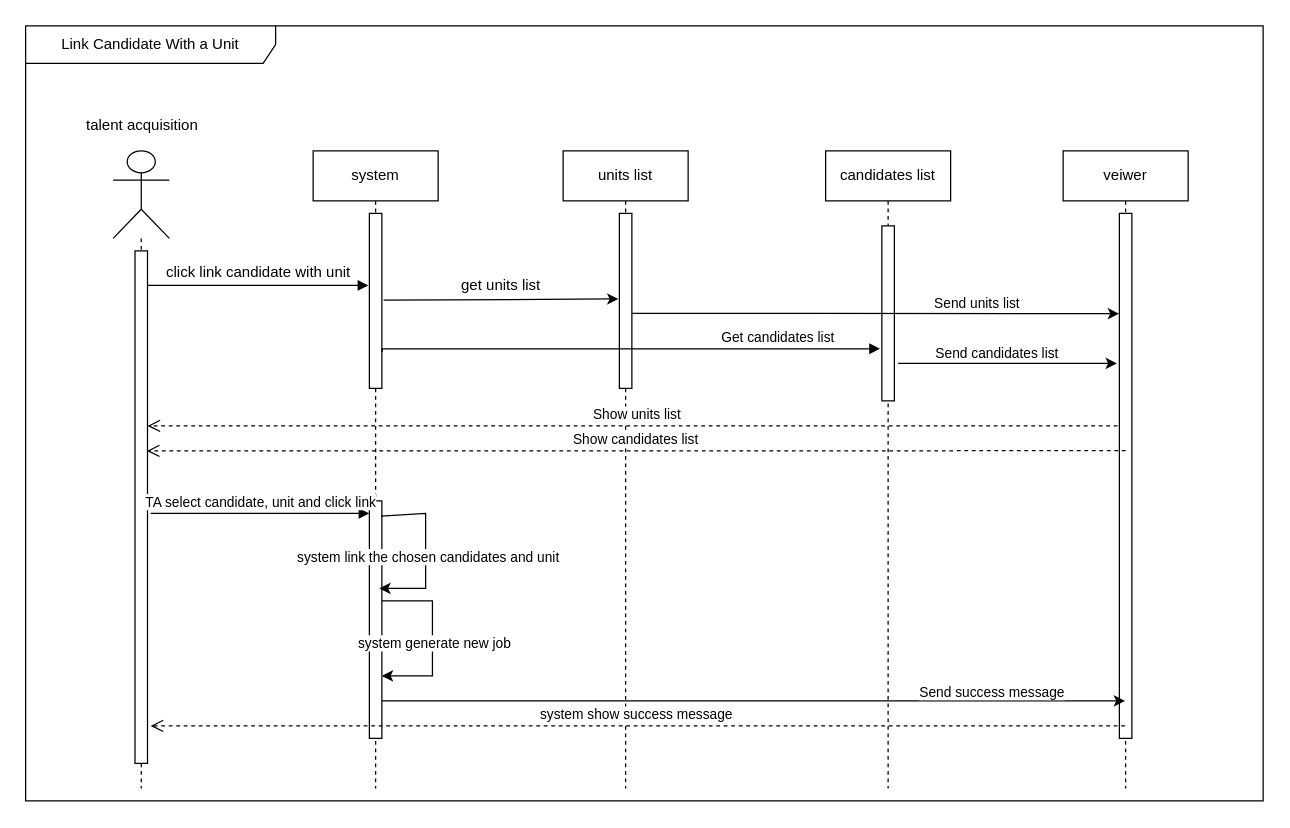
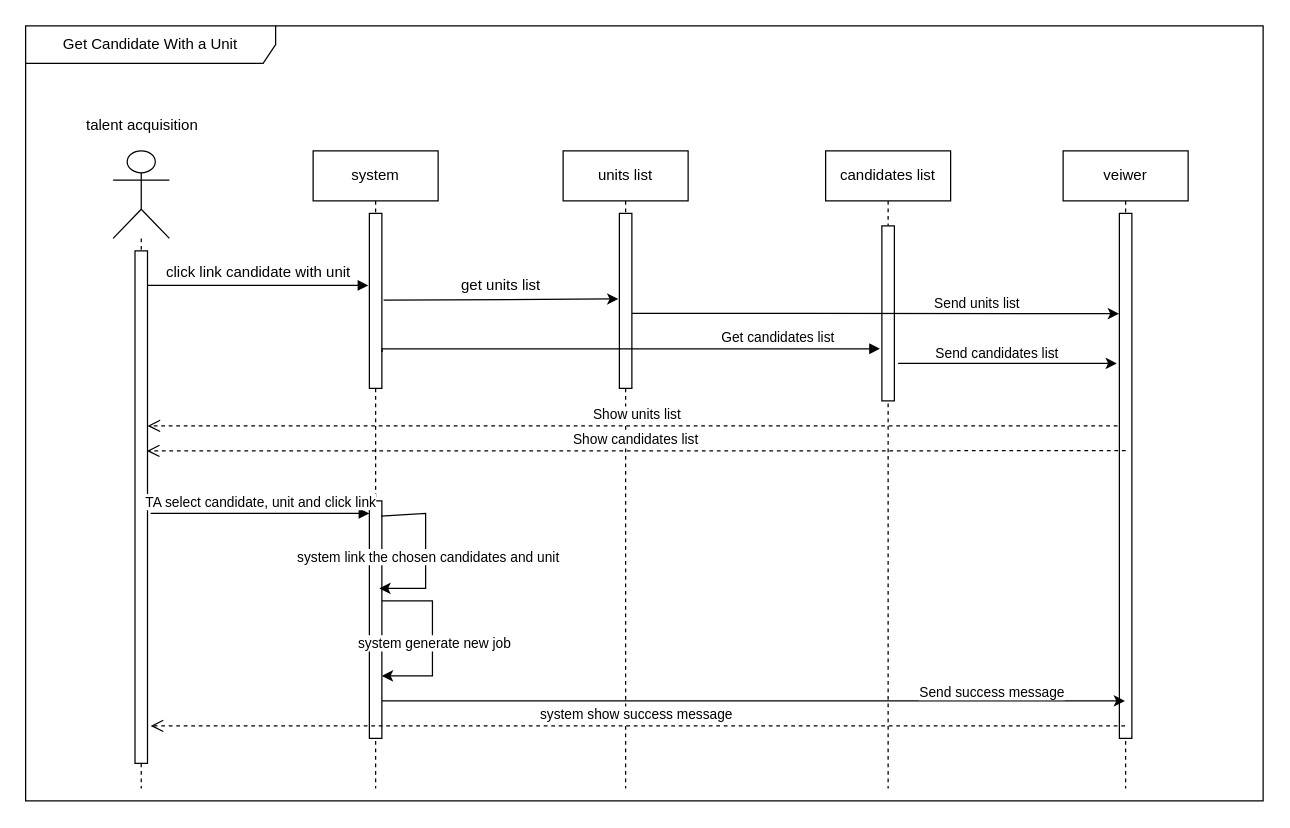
(151, 44) -> (151, 44)
